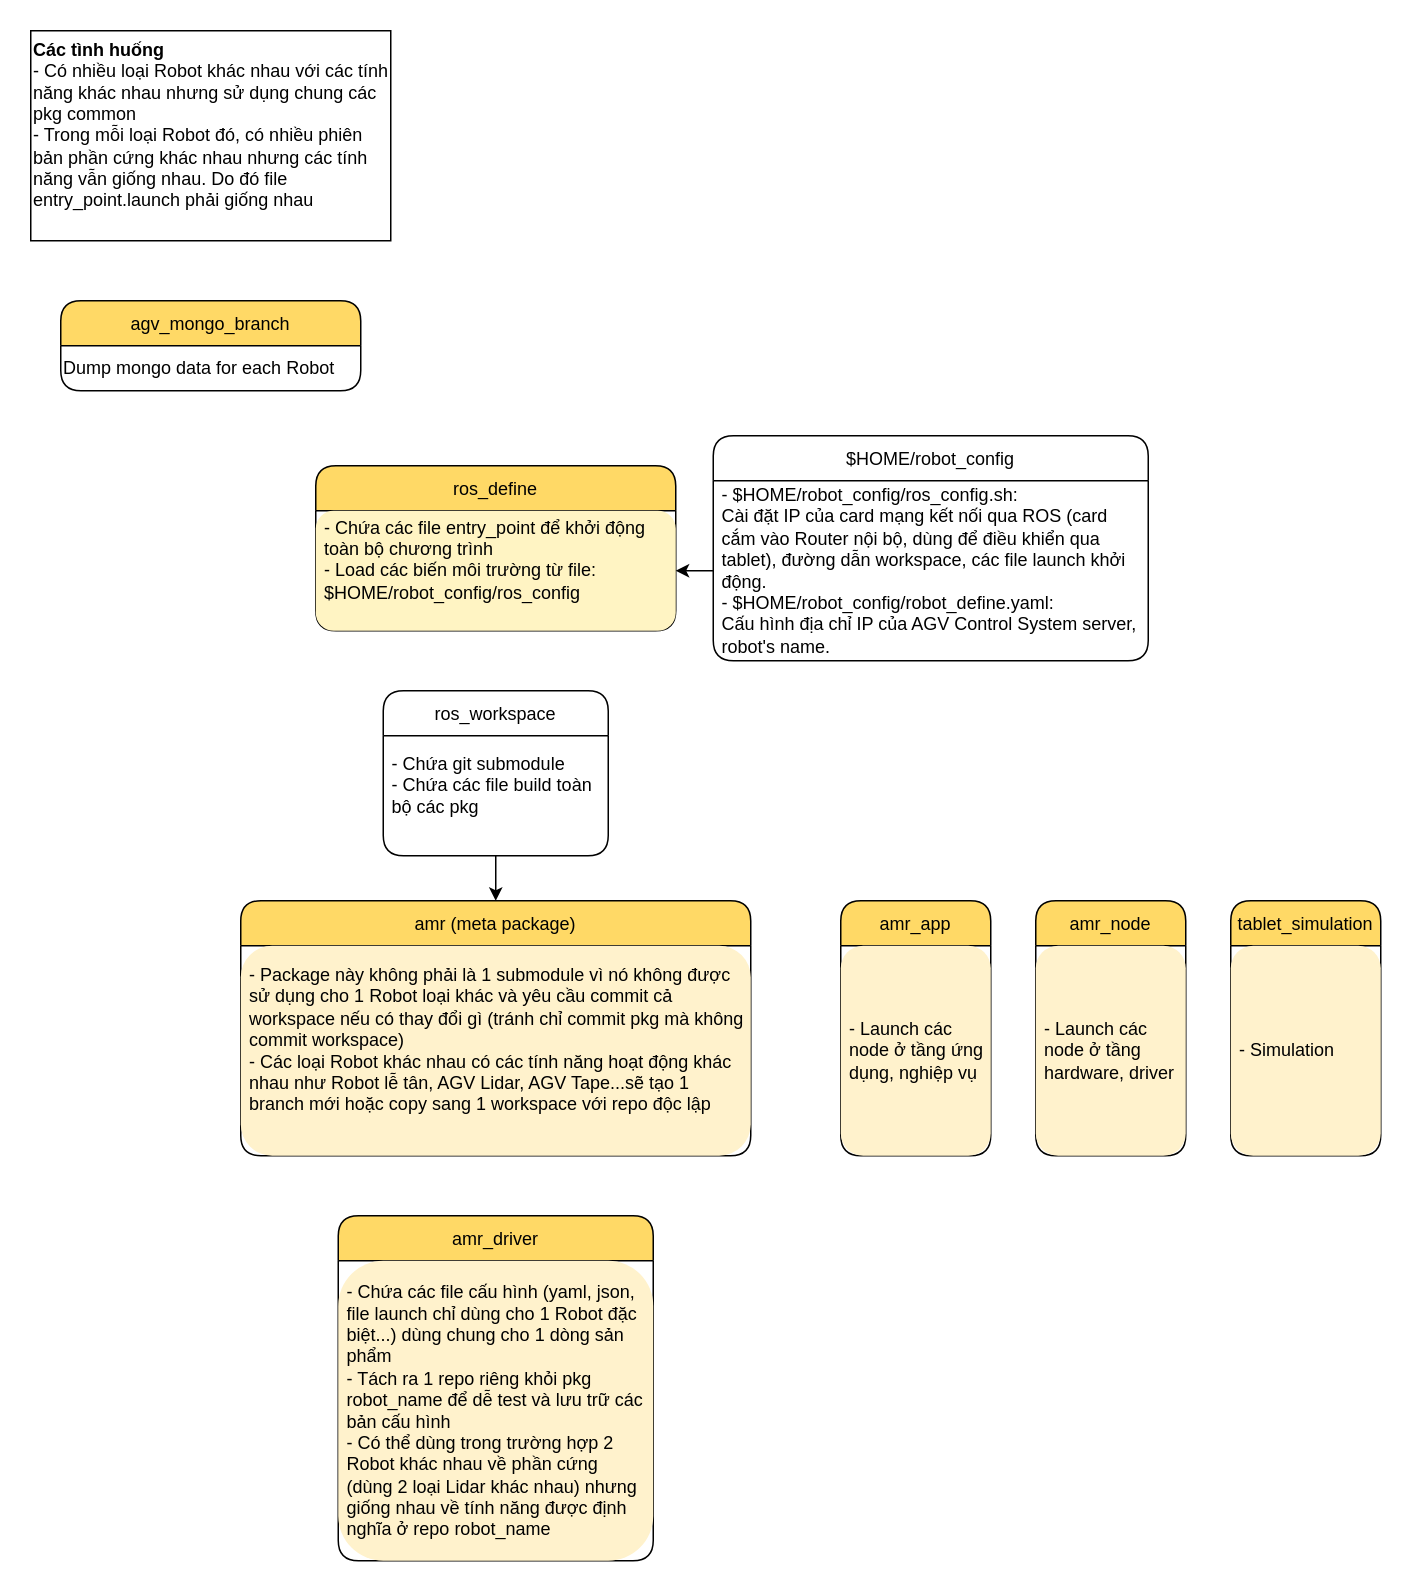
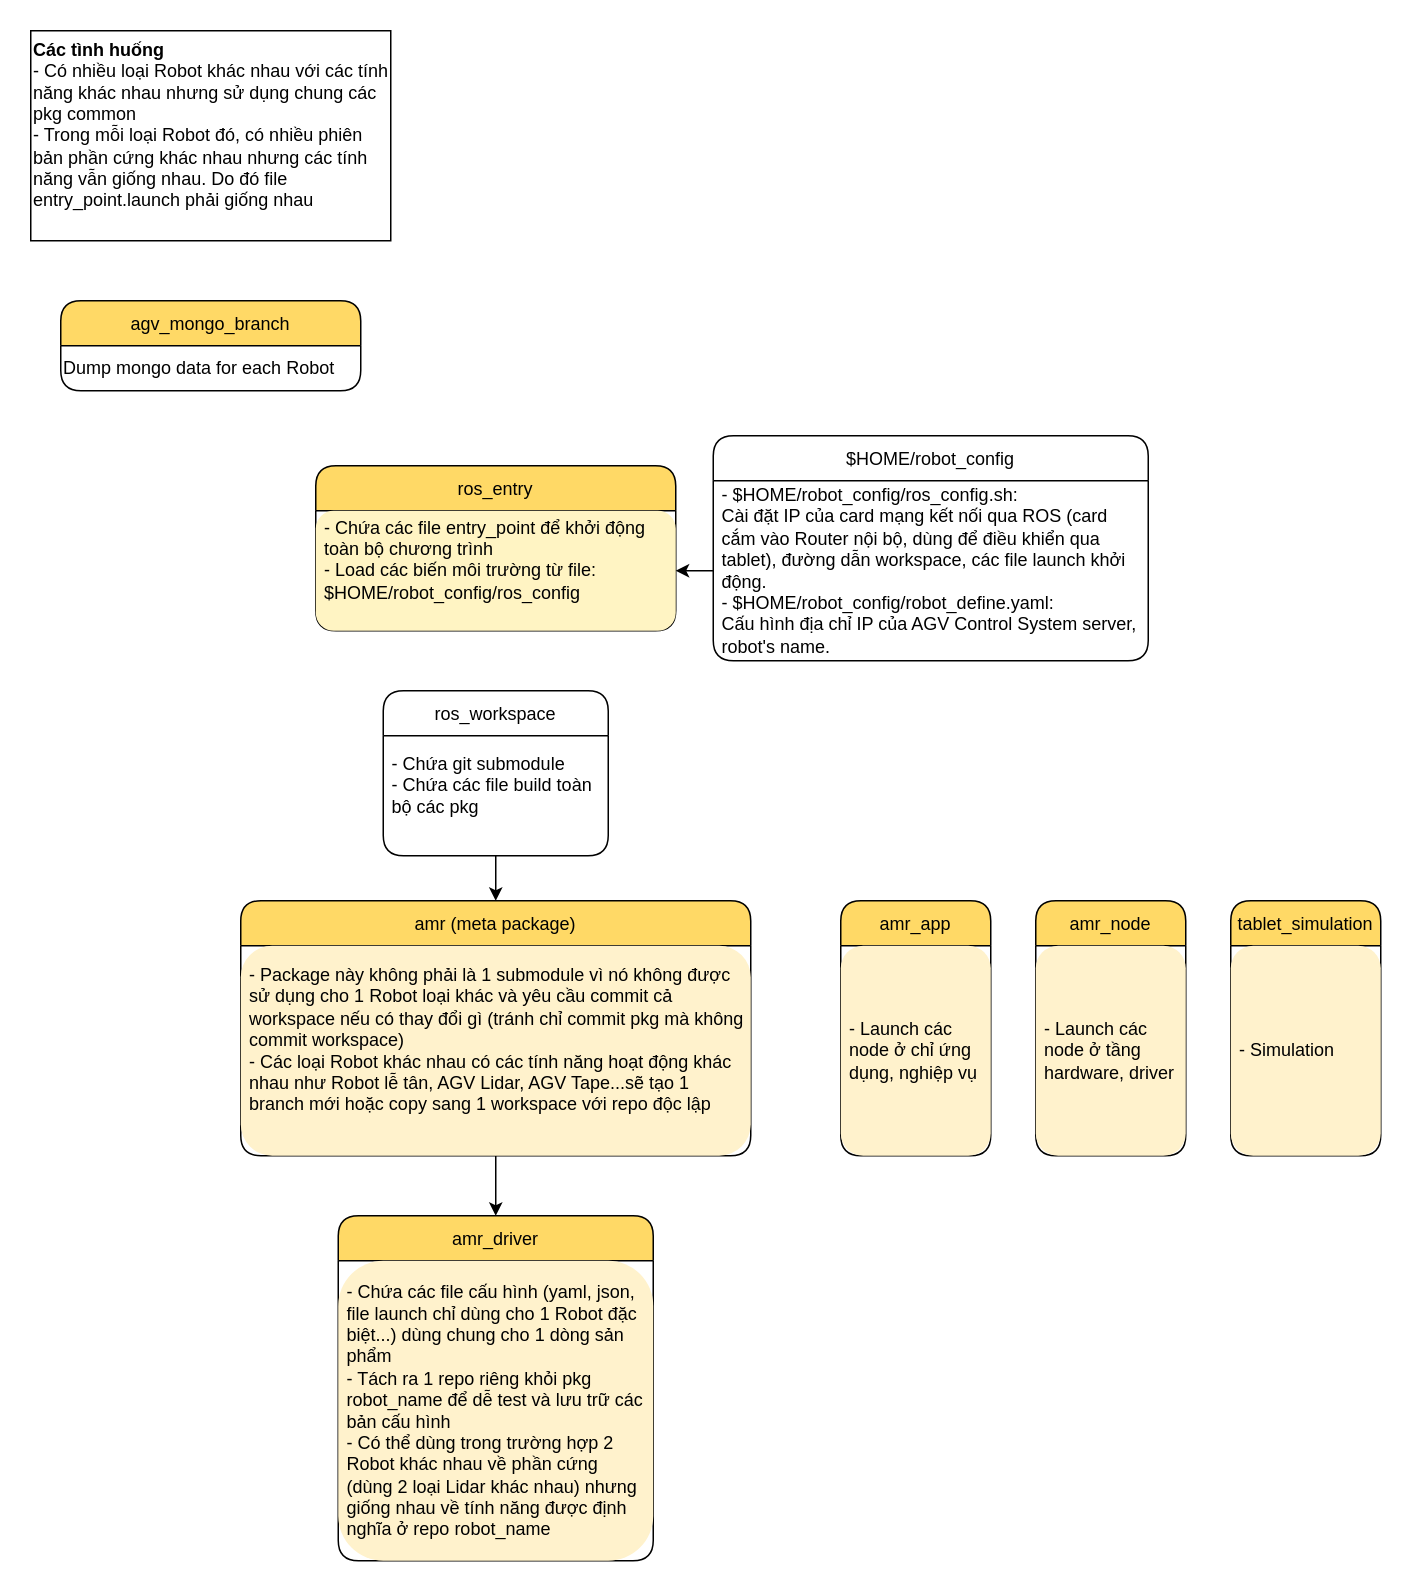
(495, 489) -> (495, 489)
(917, 1051) -> (917, 1051)
none -> (496, 1182)
